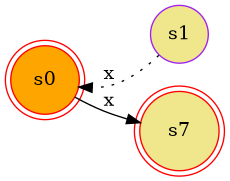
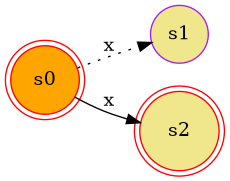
(129, 78) -> (108, 57)
(179, 131) -> (179, 131)
